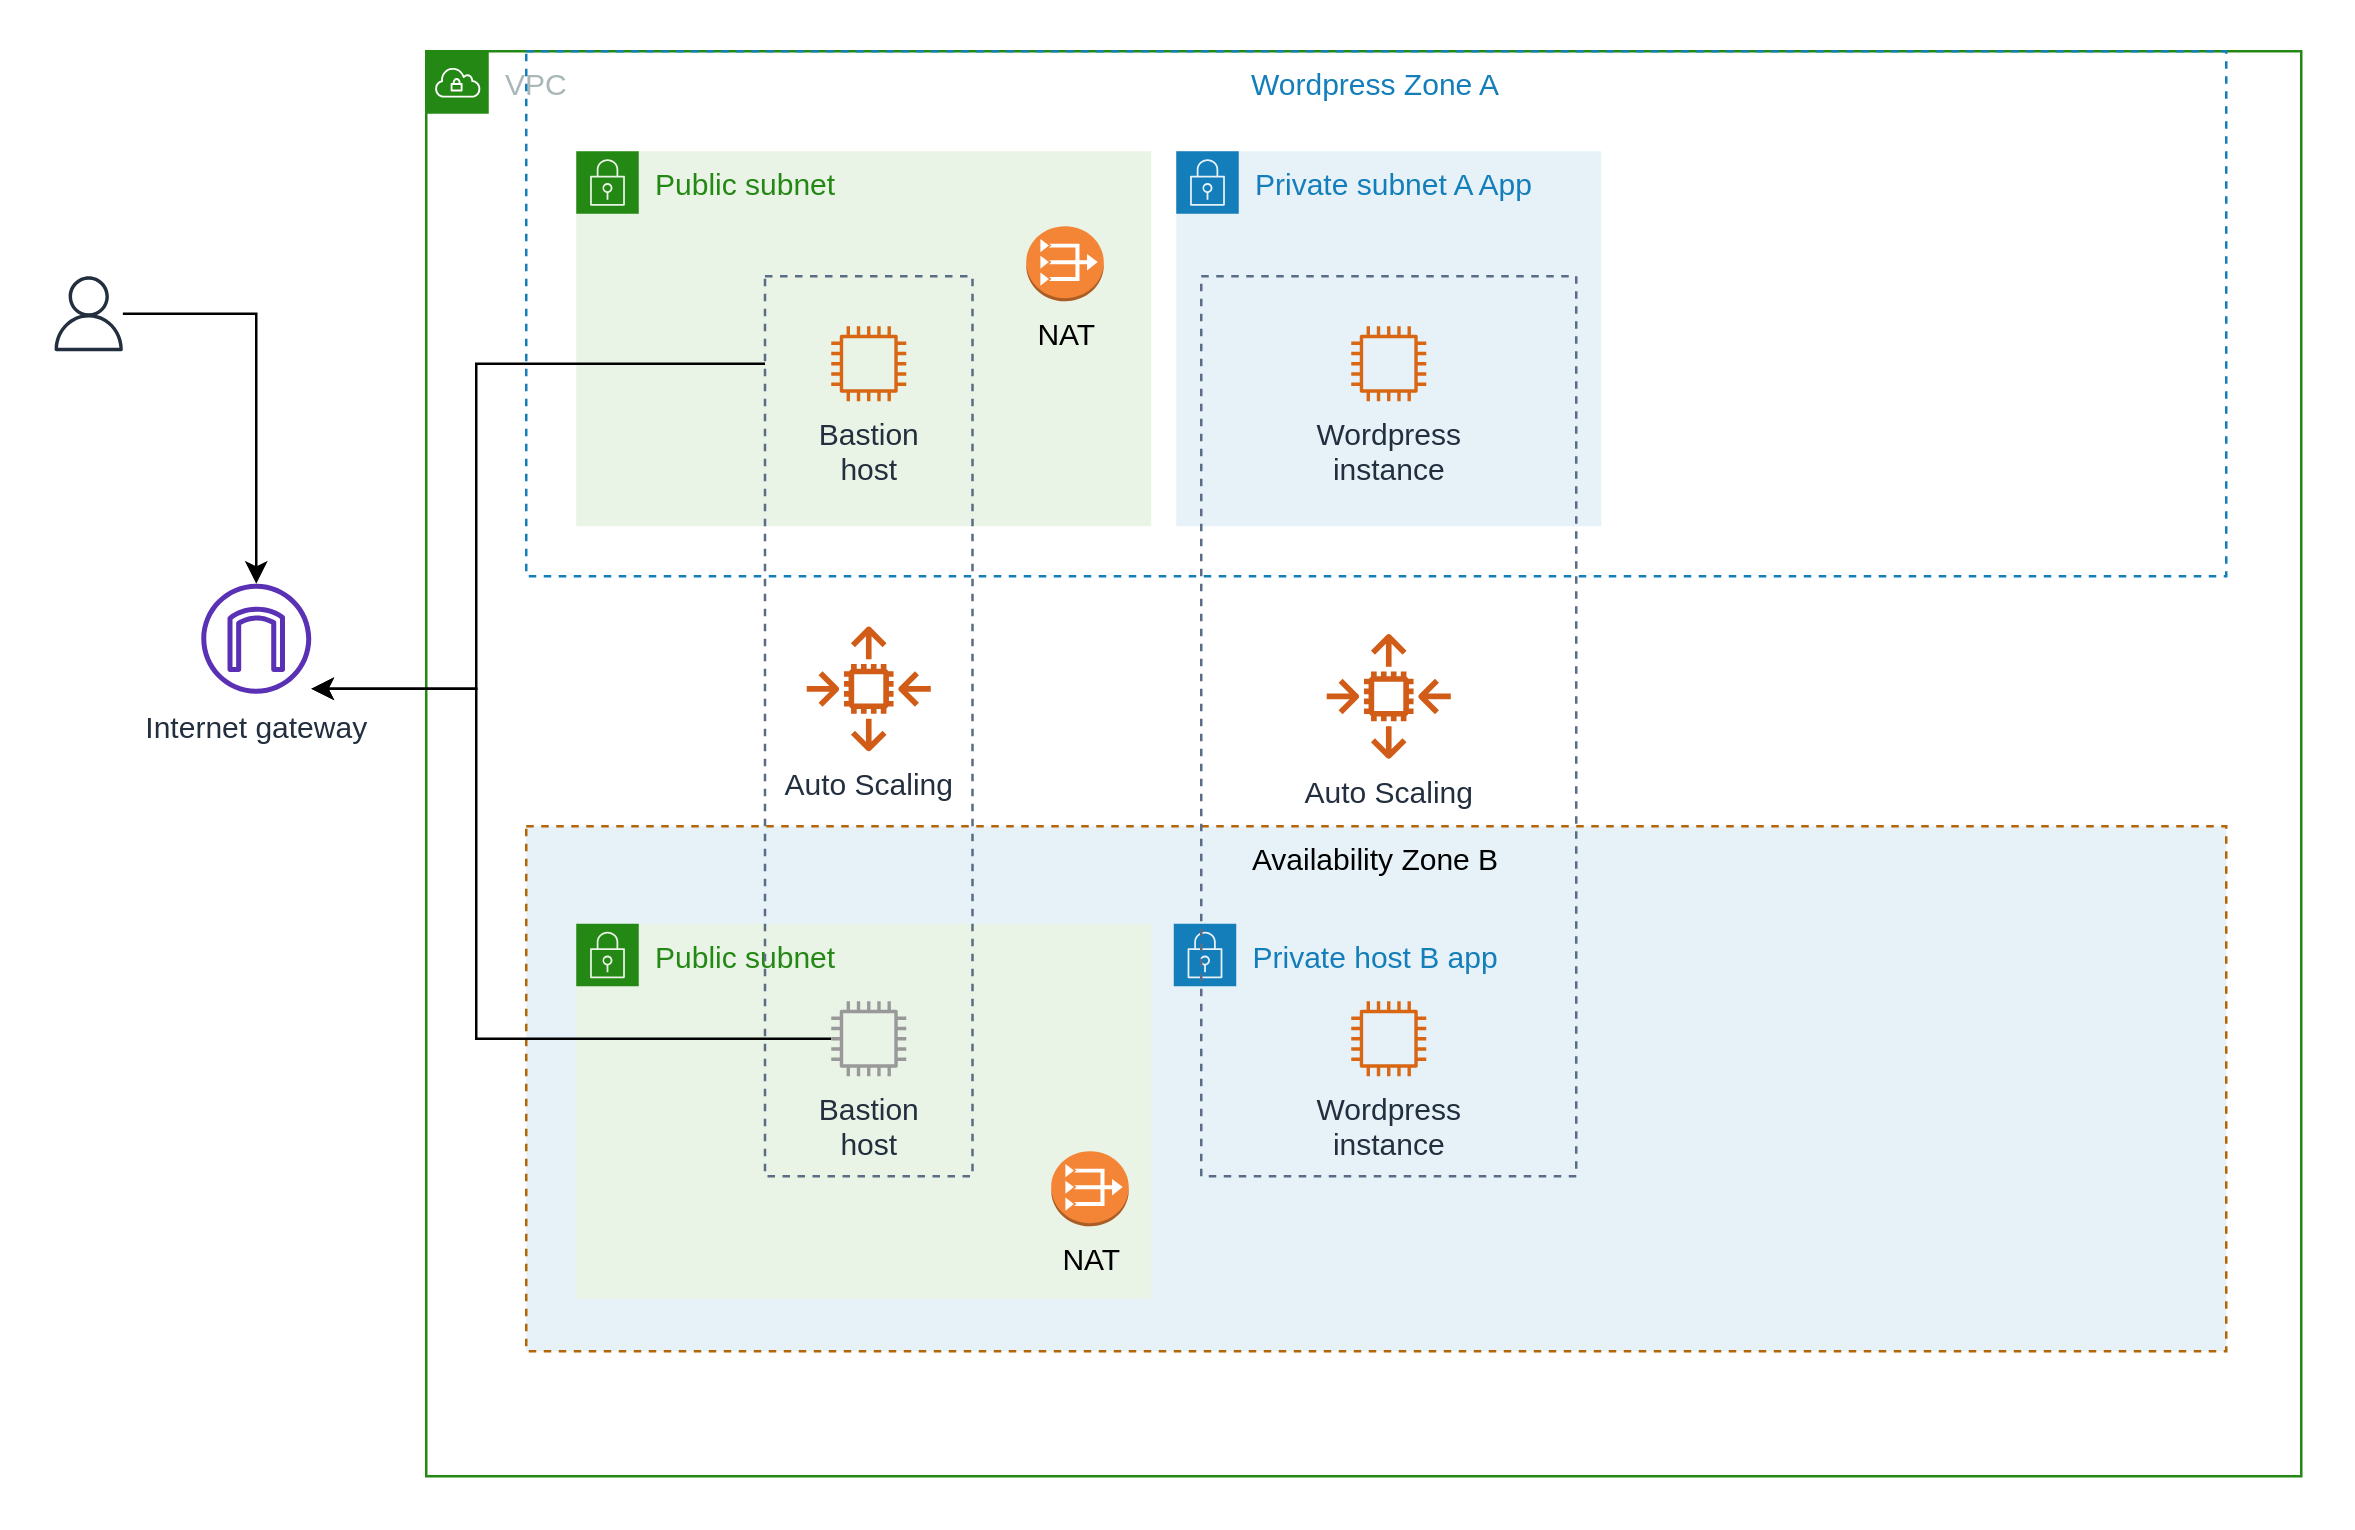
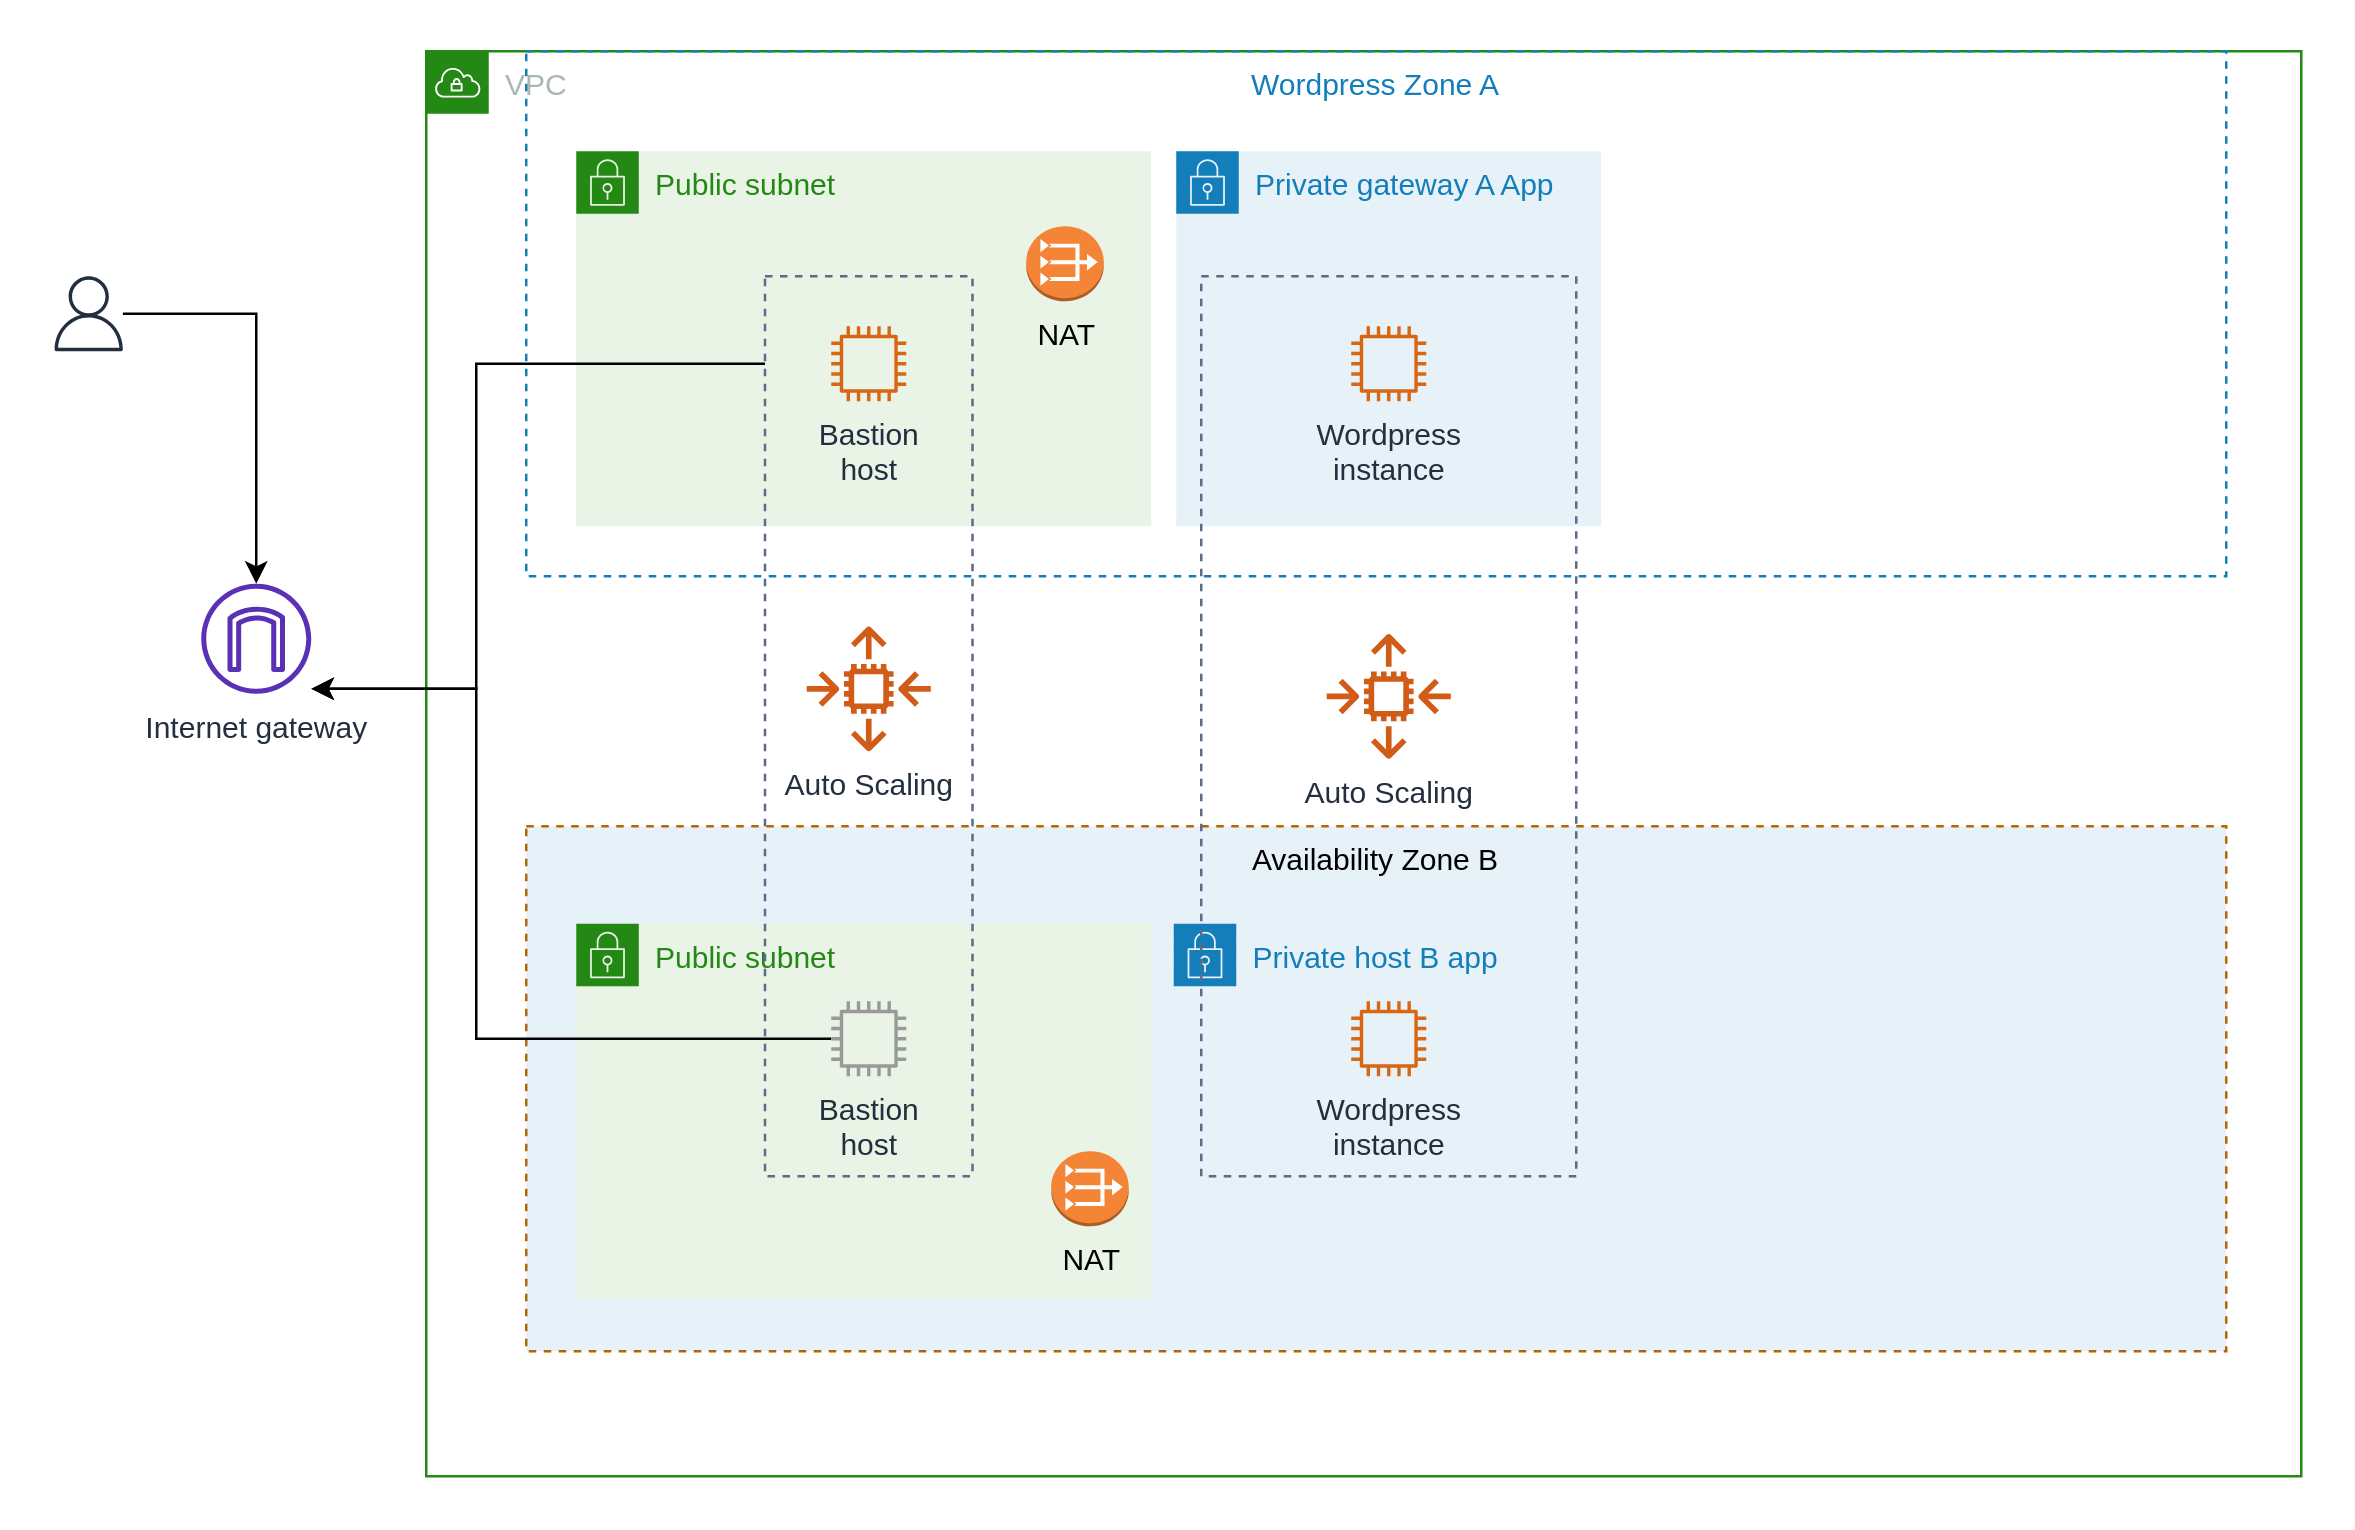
(1409, 187) -> (1417, 187)
